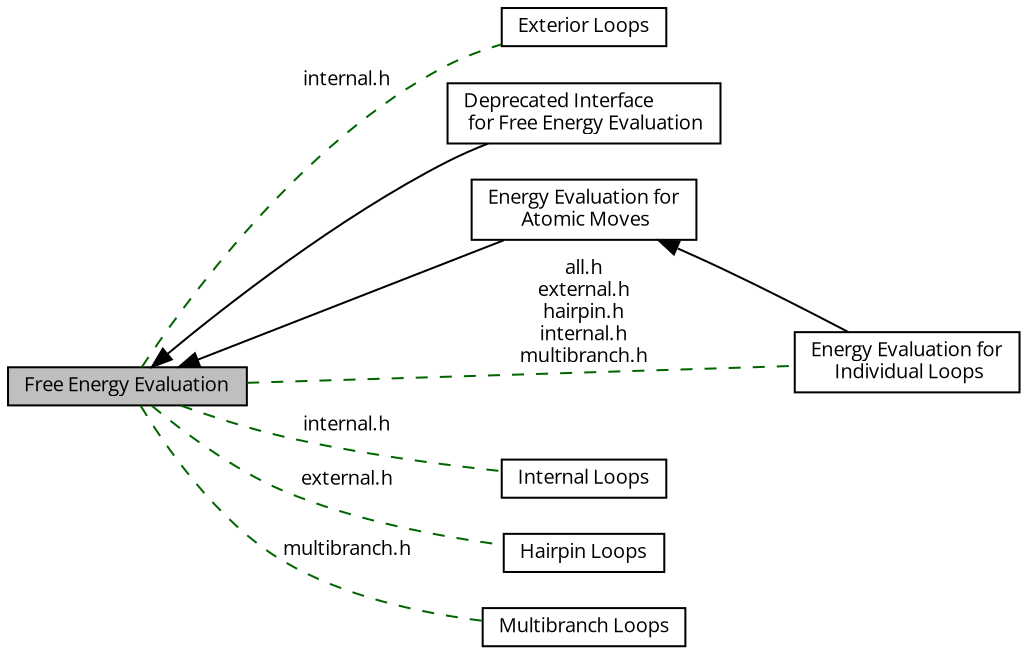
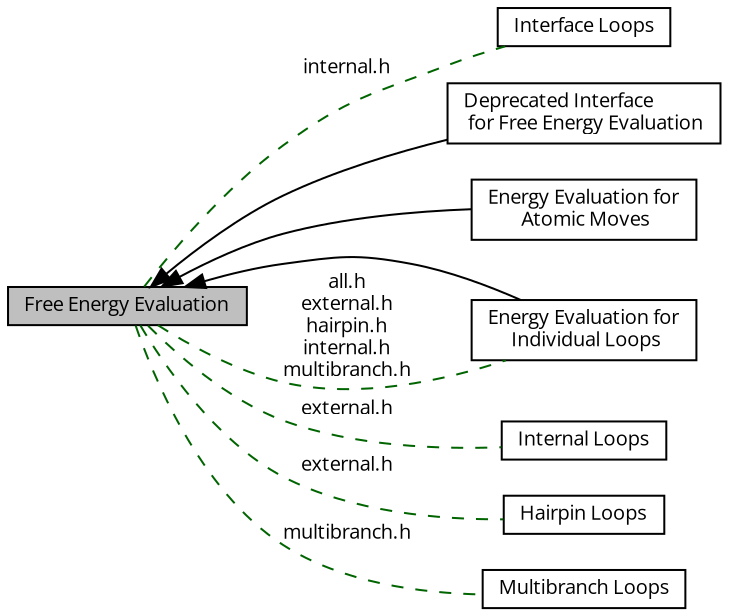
(584, 27) -> (584, 27)
(764, 289) -> (365, 258)
(347, 425) -> (347, 409)
